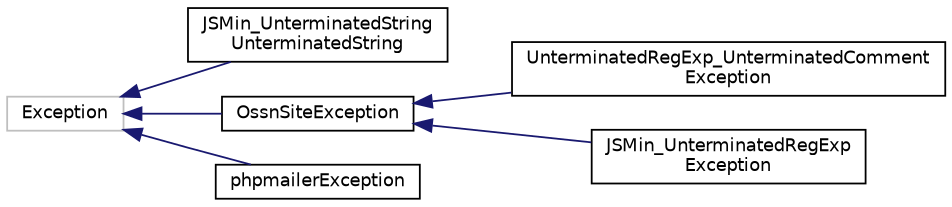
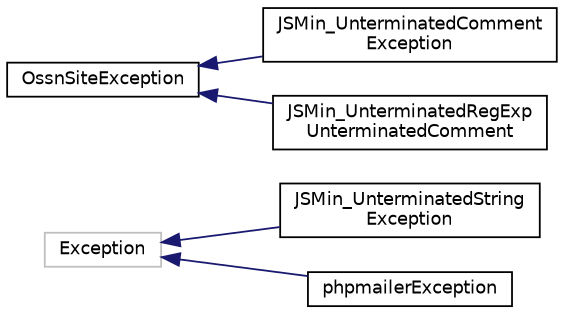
(318, 35) -> (410, 210)
(729, 69) -> (410, 35)
(182, 114) -> none
(729, 157) -> (410, 123)
